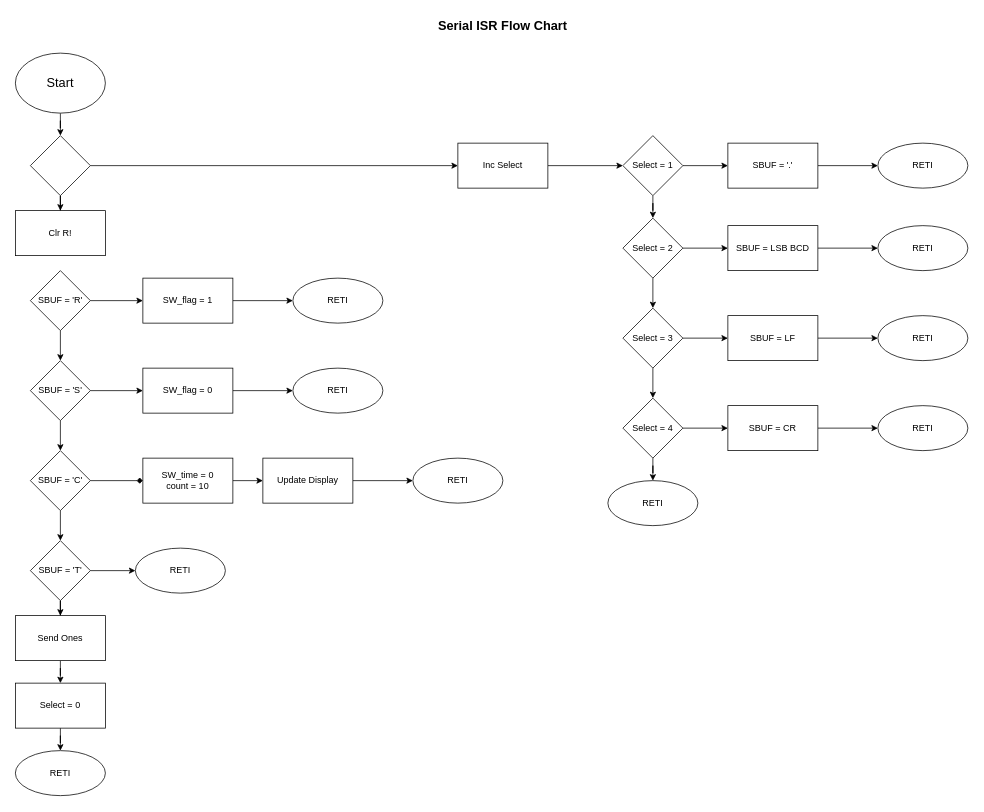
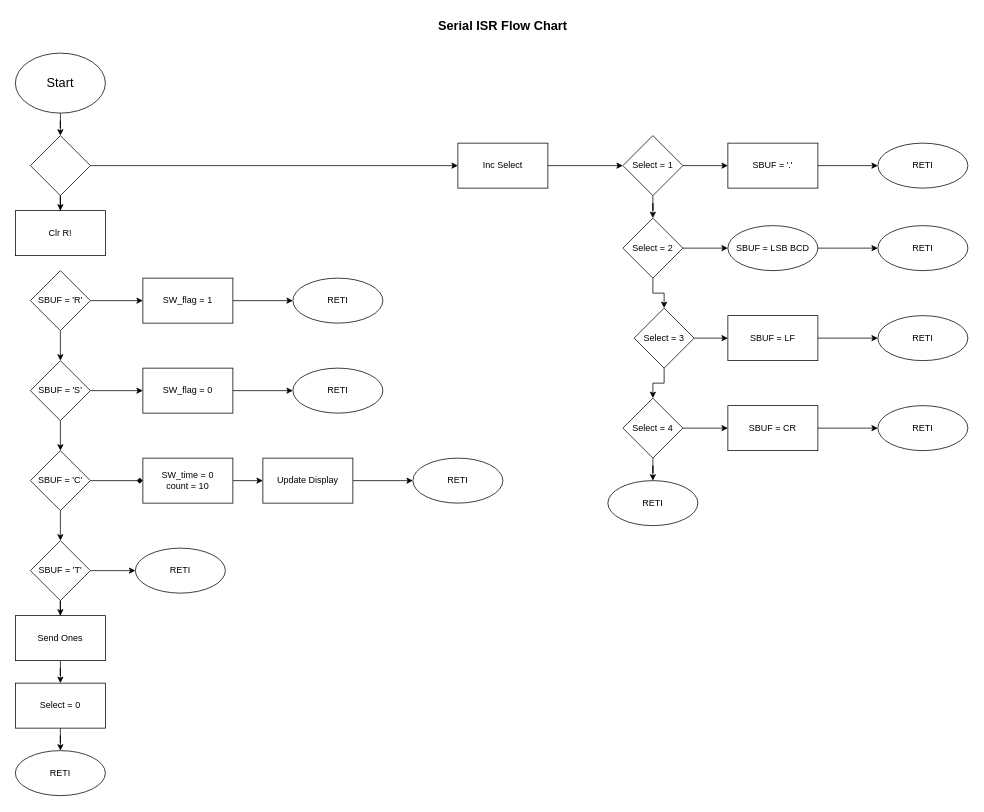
(773, 248) -> (773, 248)
(653, 338) -> (664, 338)
